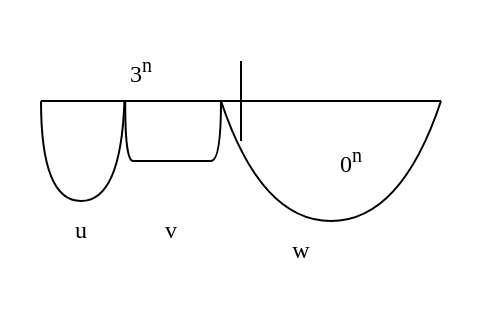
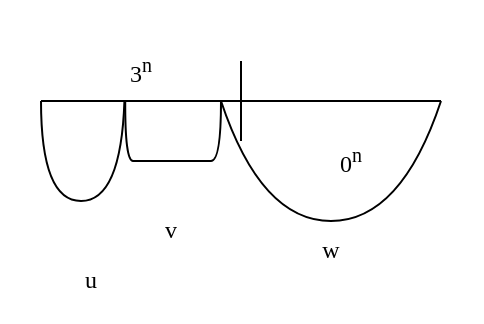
(81, 231) -> (91, 281)
(301, 251) -> (331, 251)
